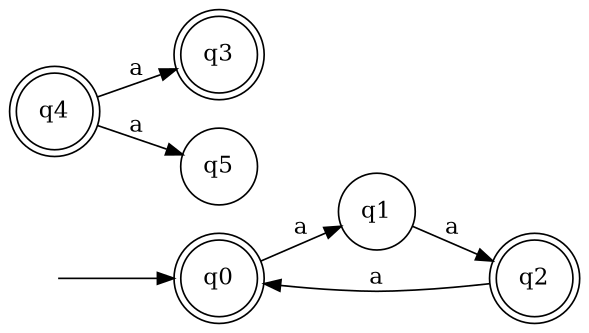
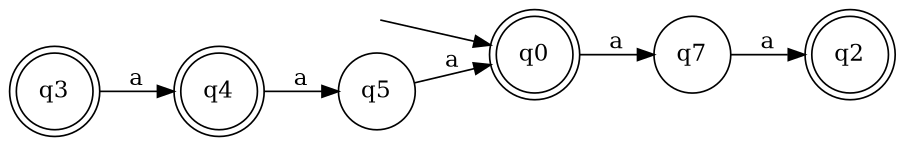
(129, 86) -> (128, 91)
(377, 212) -> (692, 55)
(385, 291) -> (444, 76)
